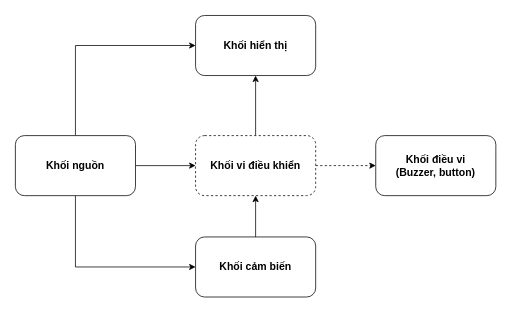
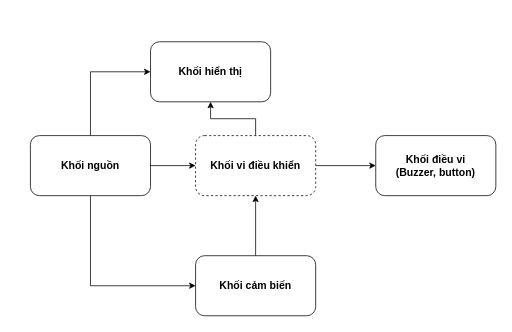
(255, 45) -> (210, 72)
(75, 165) -> (90, 165)
(343, 165) -> (343, 165)
(255, 267) -> (255, 285)
